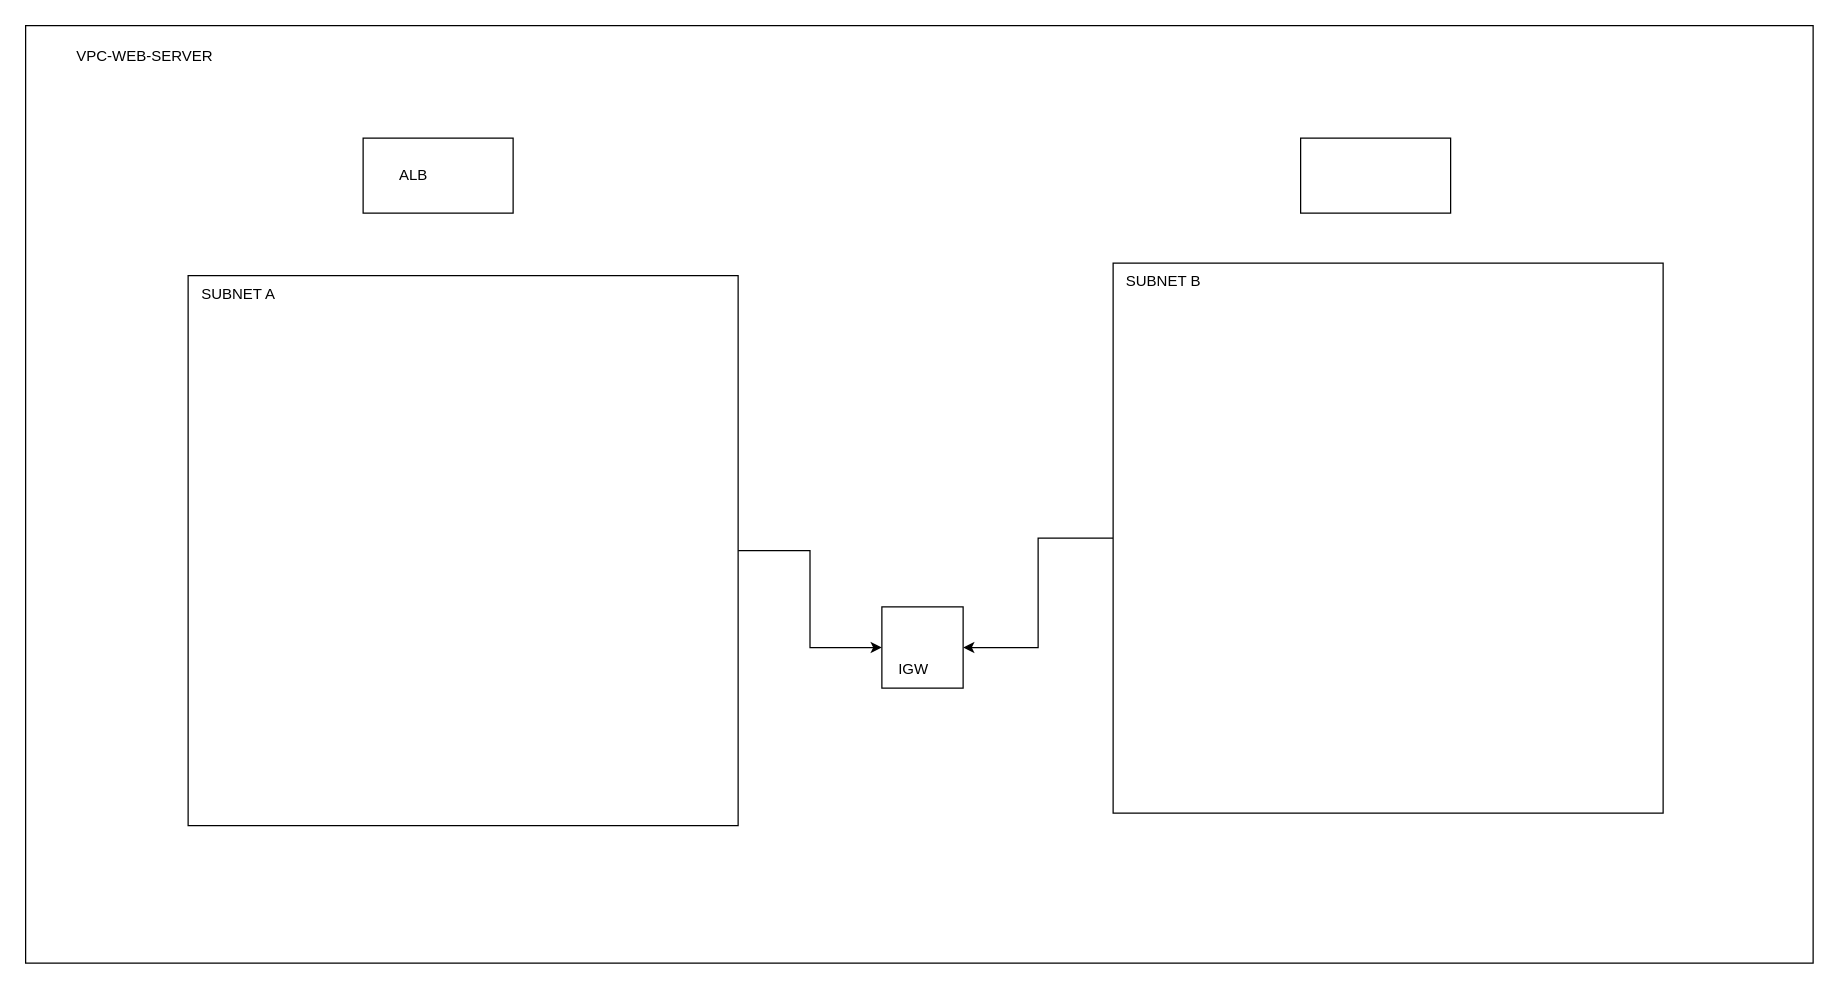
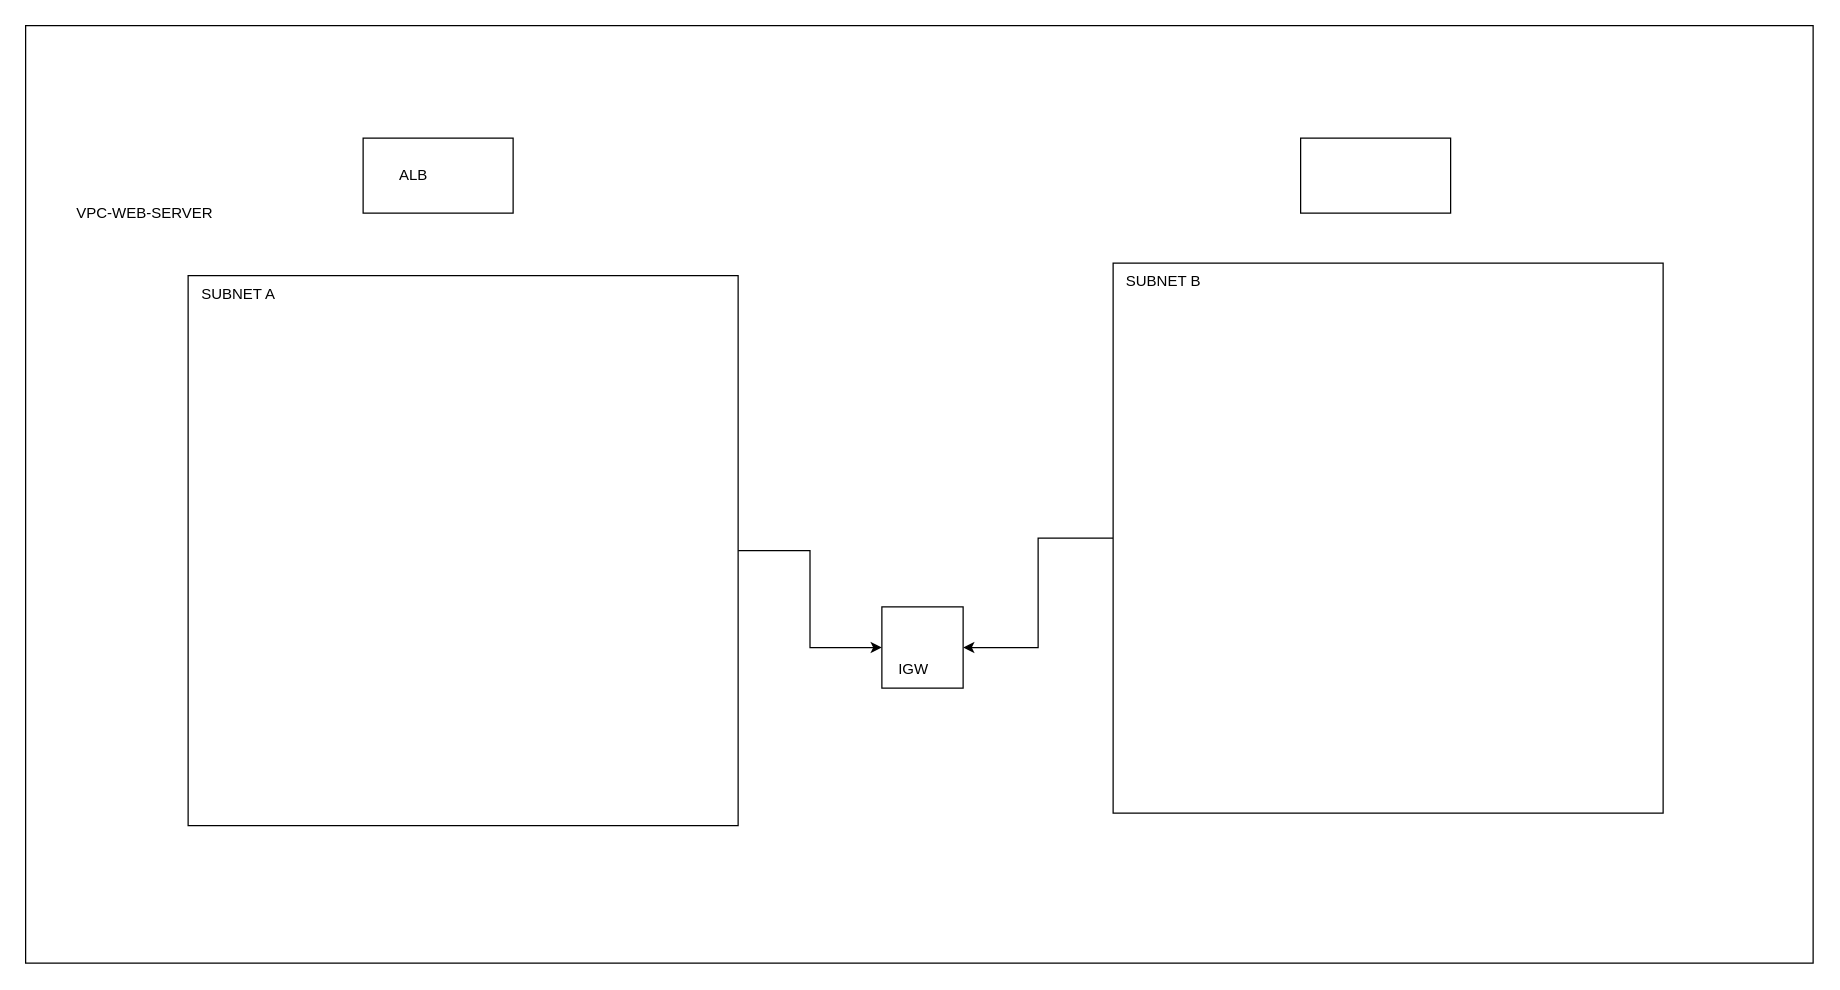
(144, 57) -> (144, 213)
